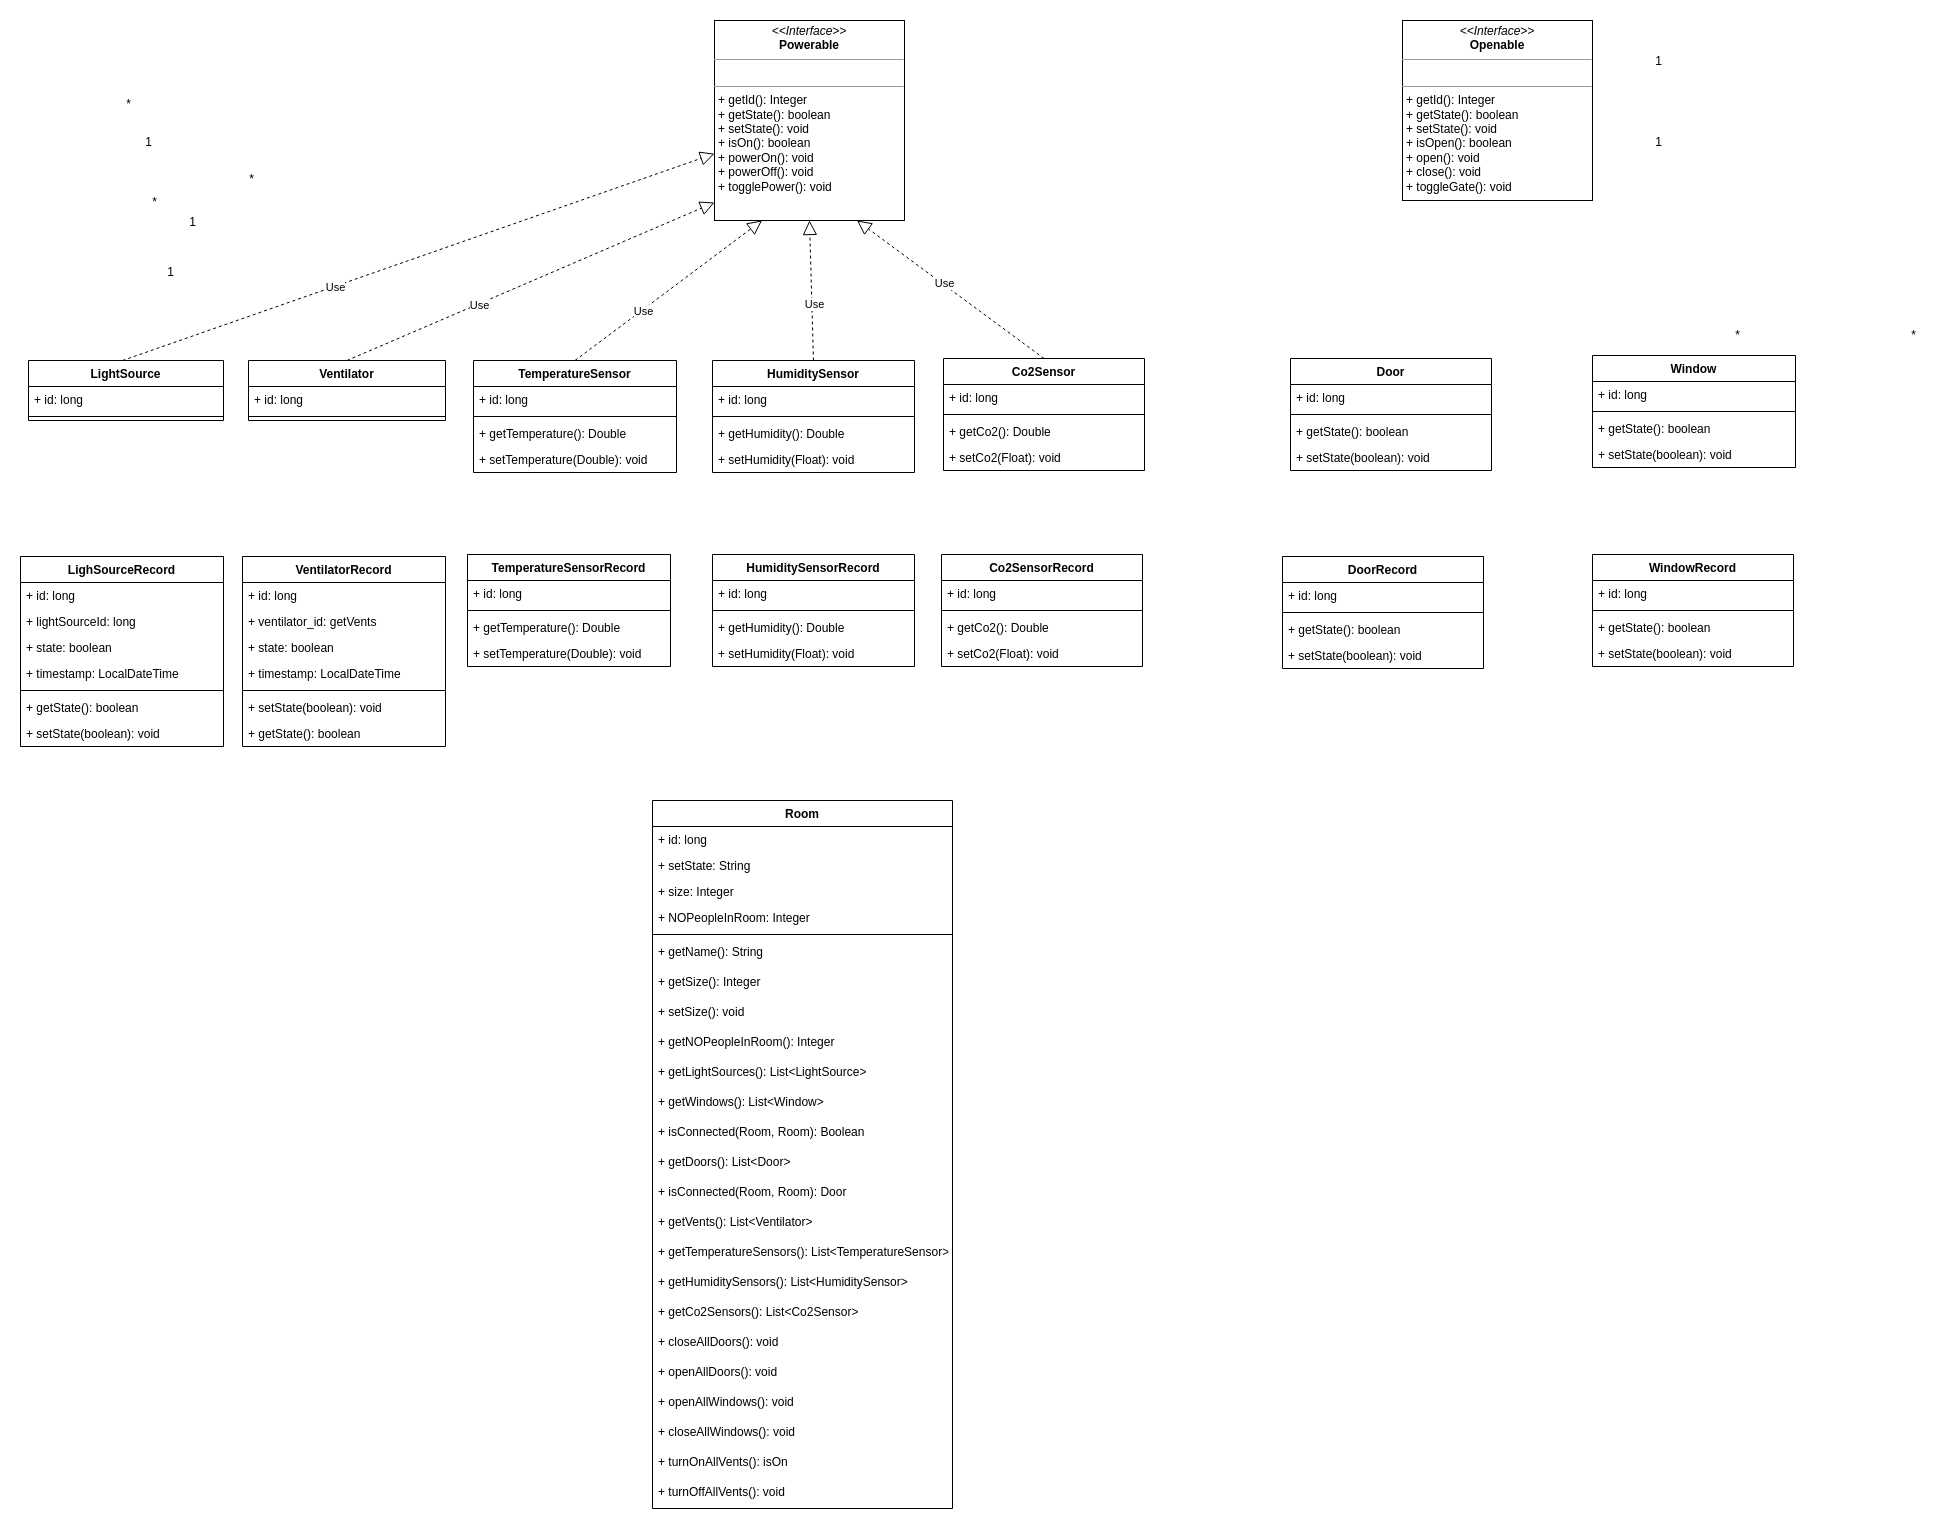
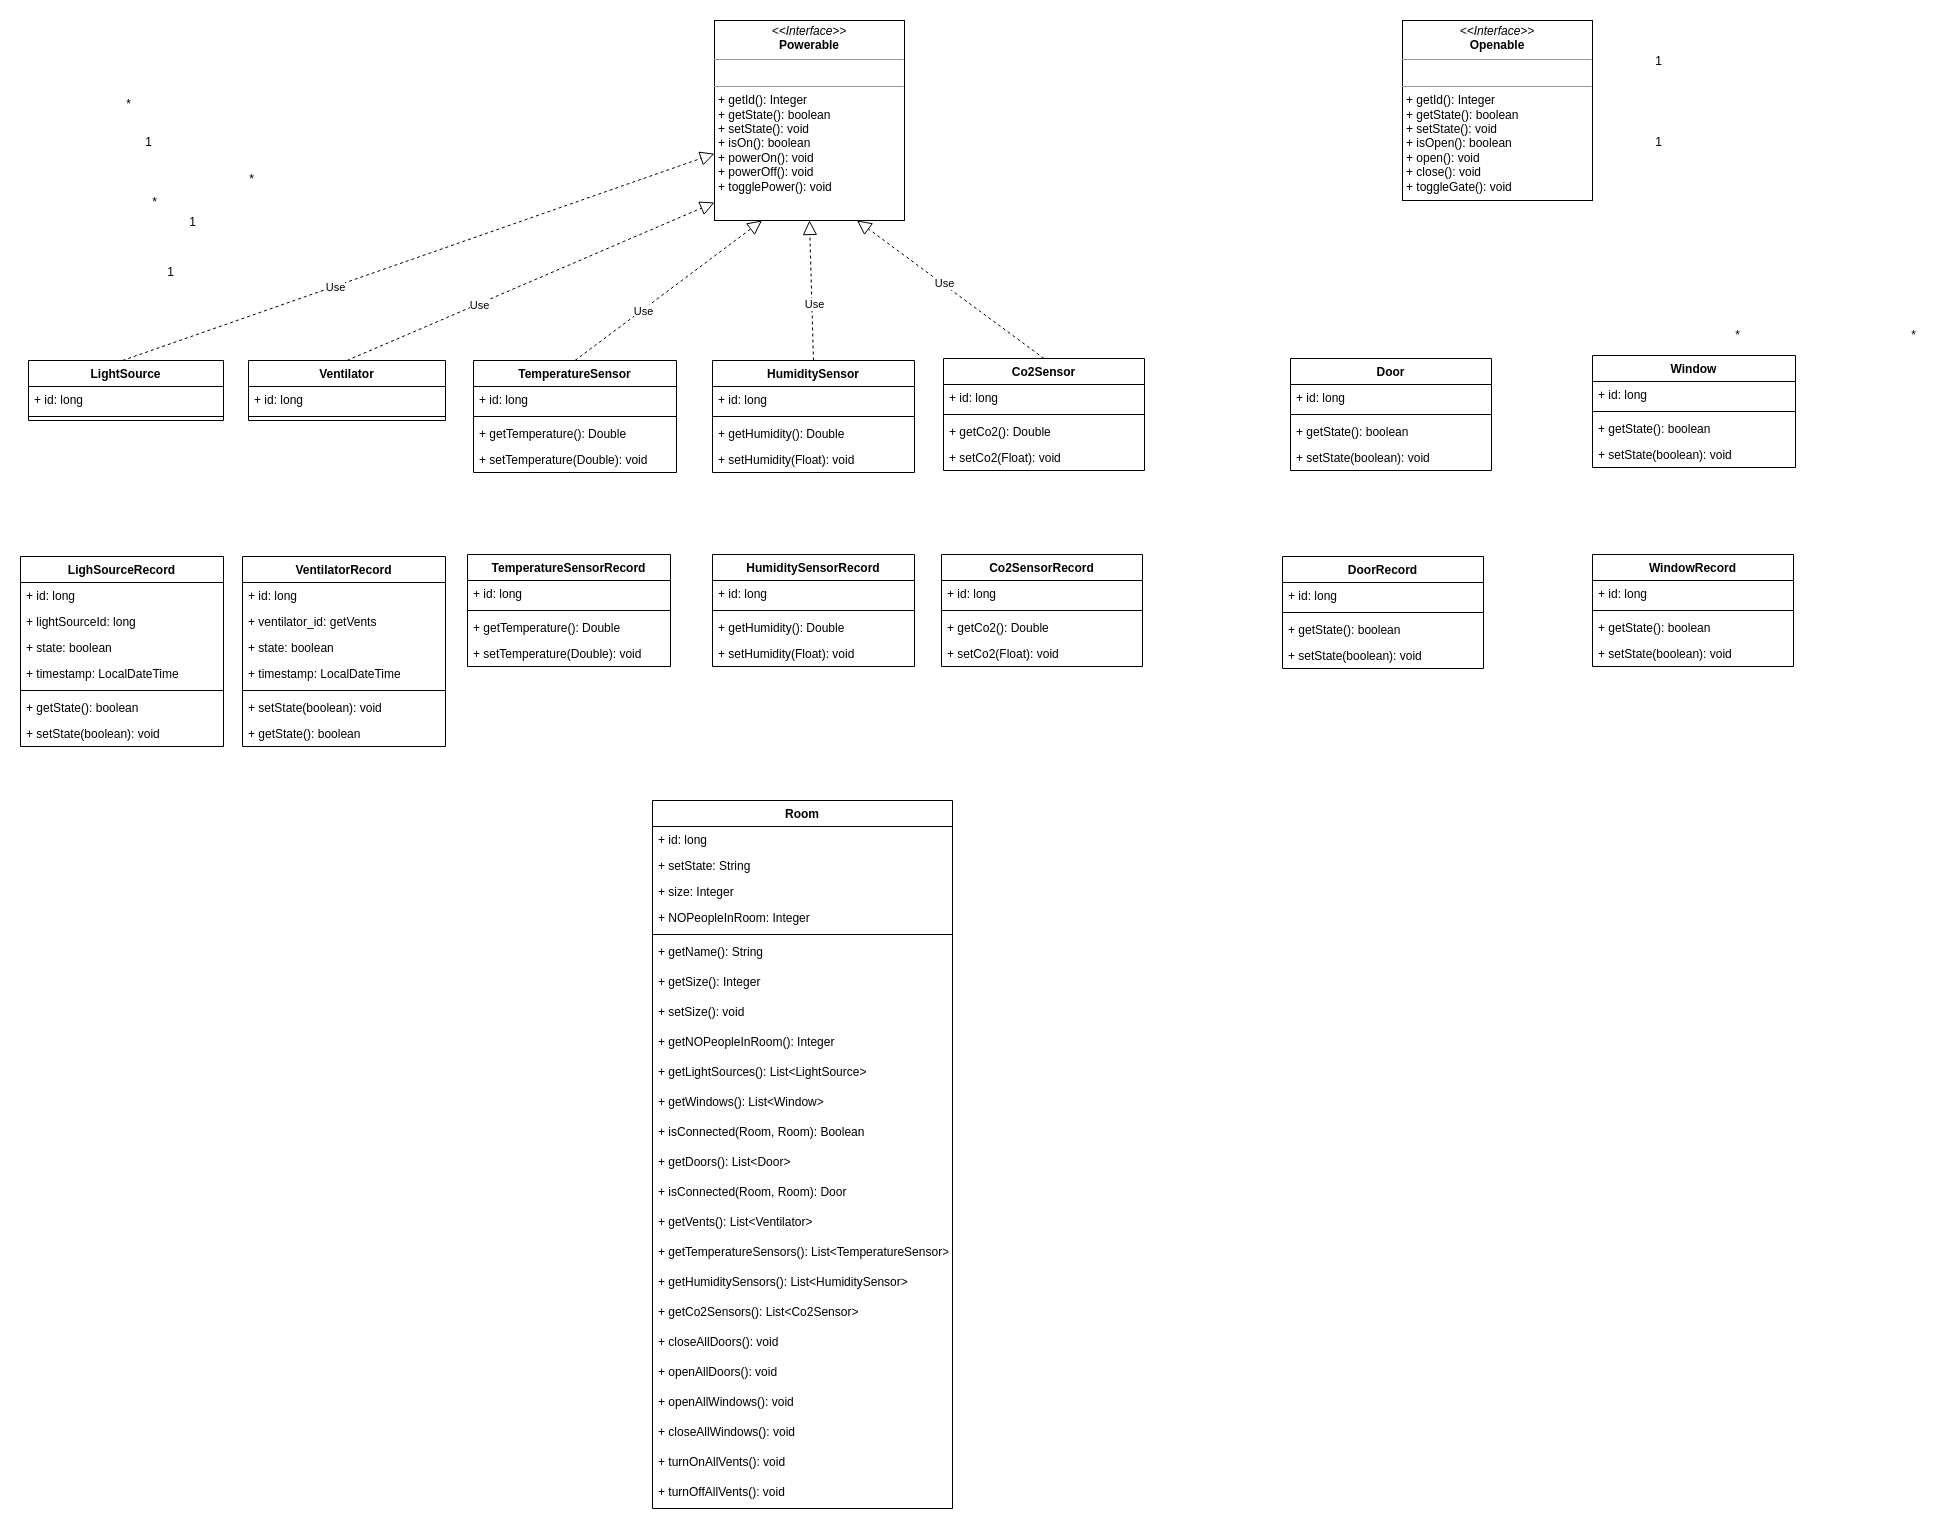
(729, 1462) -> (729, 1462)
